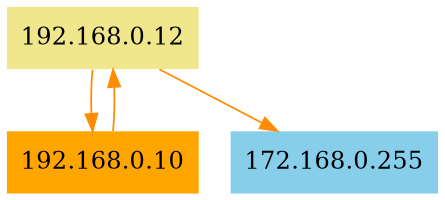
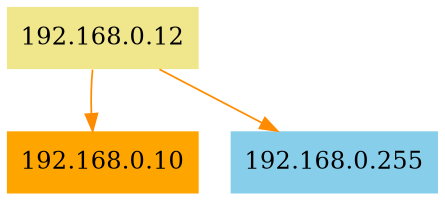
(114, 109) -> none
(334, 162) -> (334, 162)
